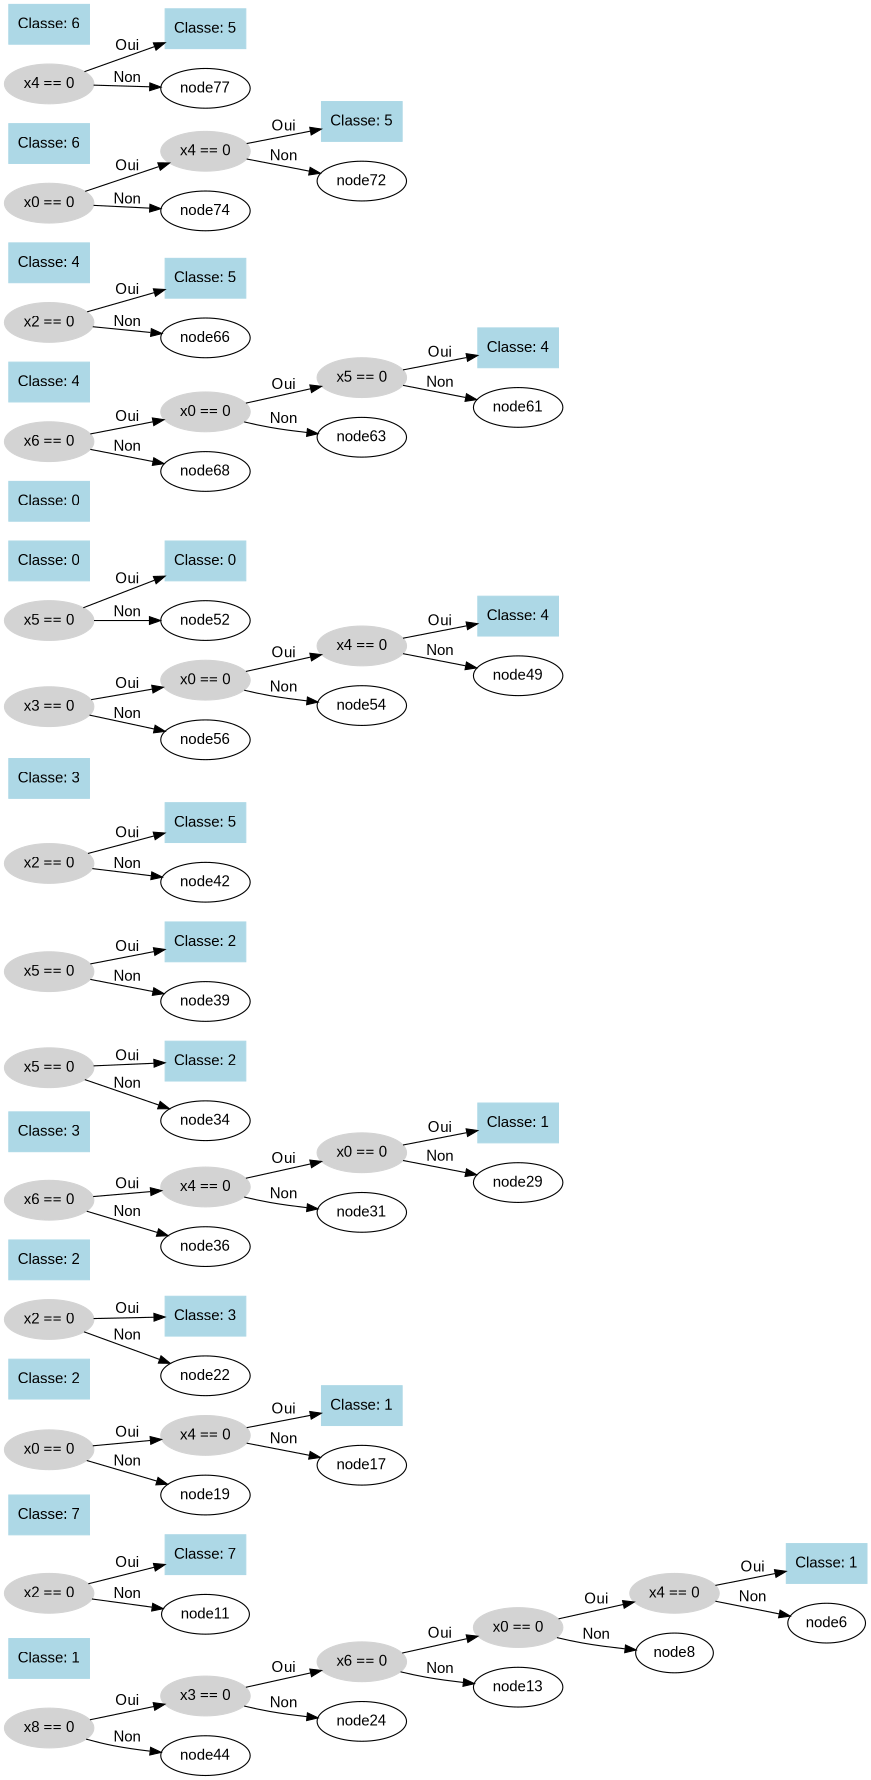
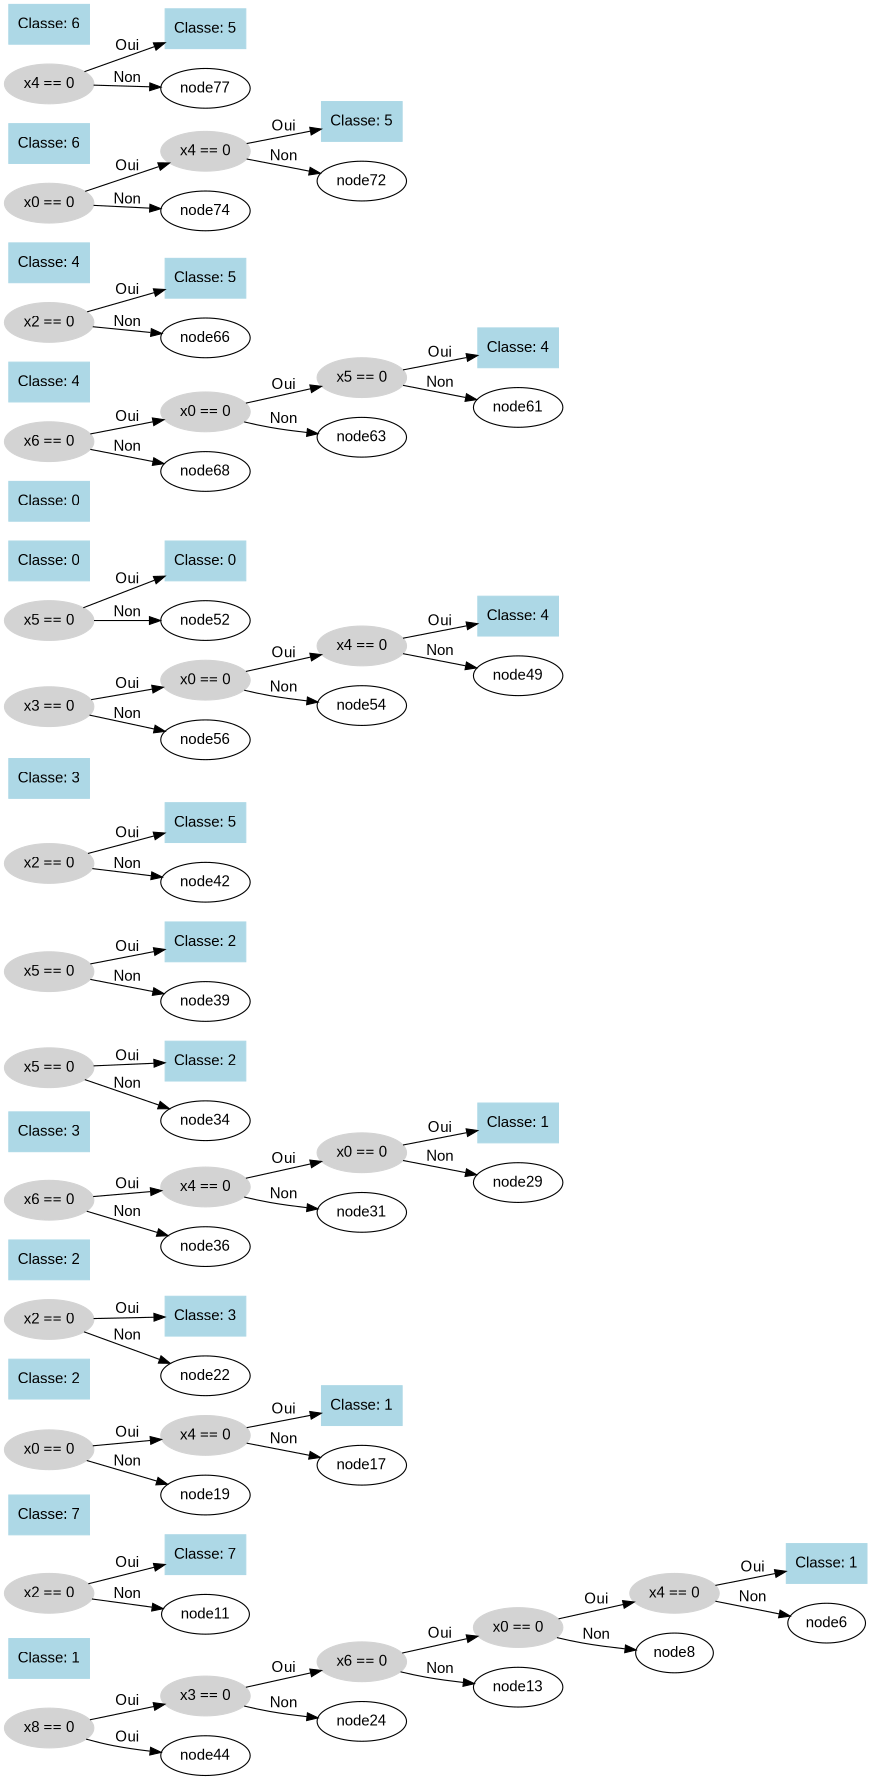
(127, 1737) -> (127, 1737)
